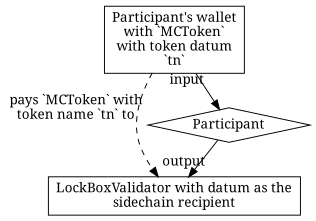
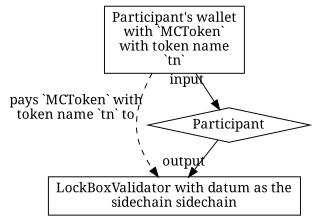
(174, 40) -> (174, 40)
(174, 196) -> (174, 196)
